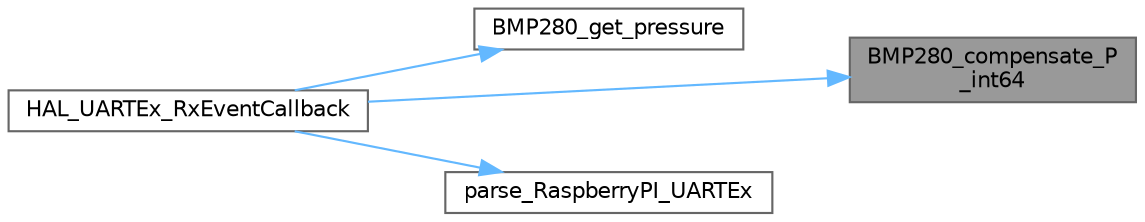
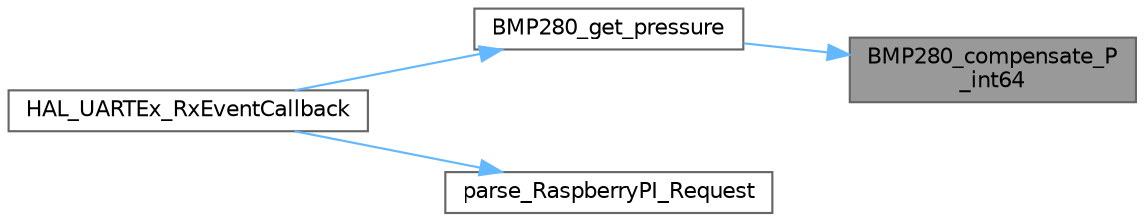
(598, 90) -> (785, 48)
(609, 193) -> (609, 193)
